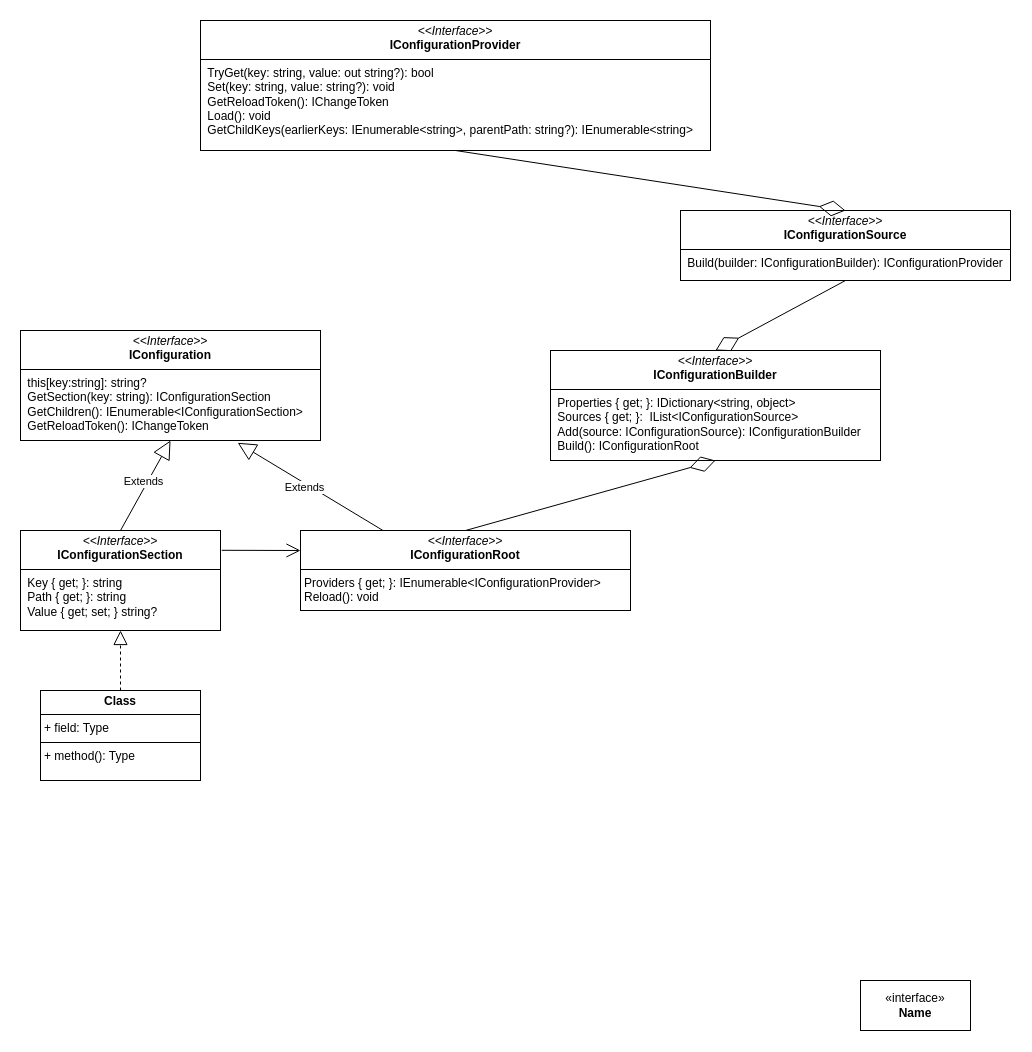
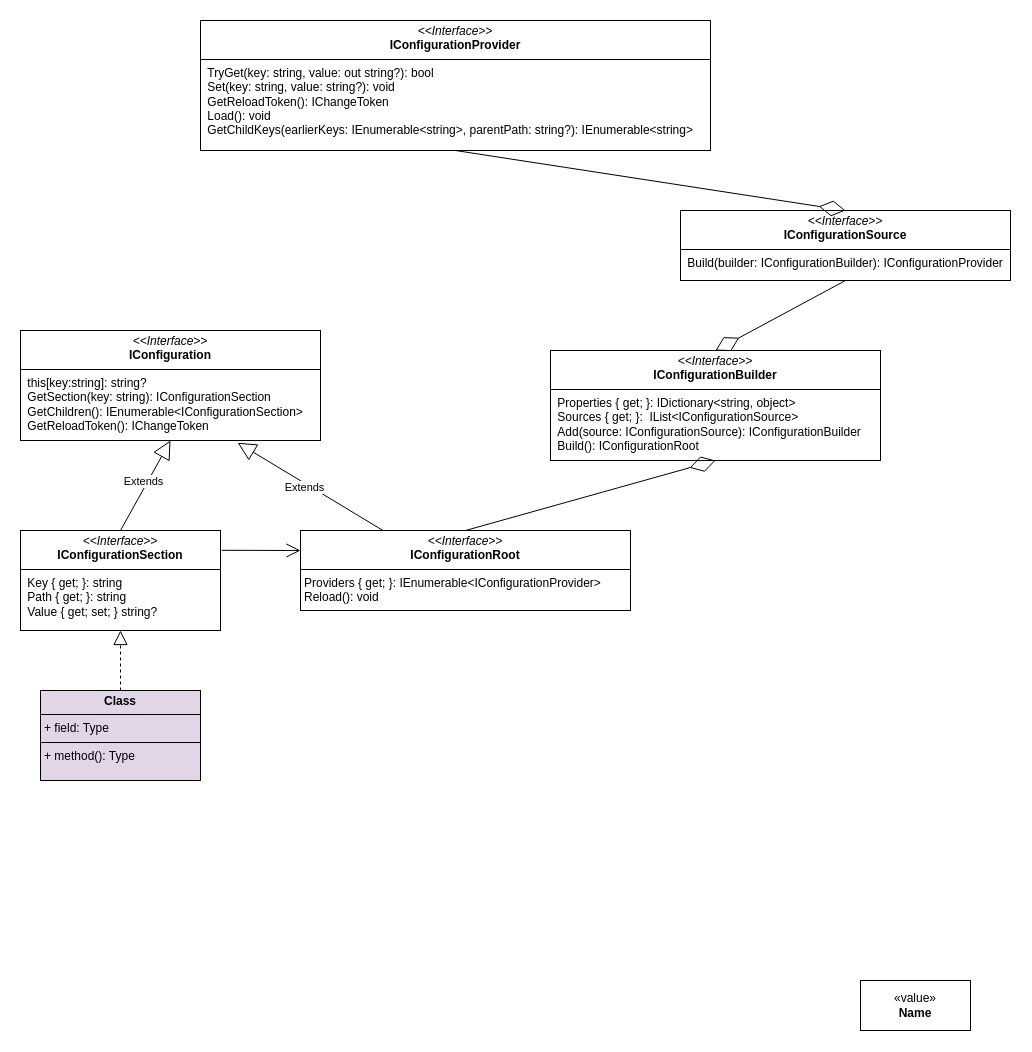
(121, 736) -> (121, 736)
(916, 1006) -> (916, 1006)
